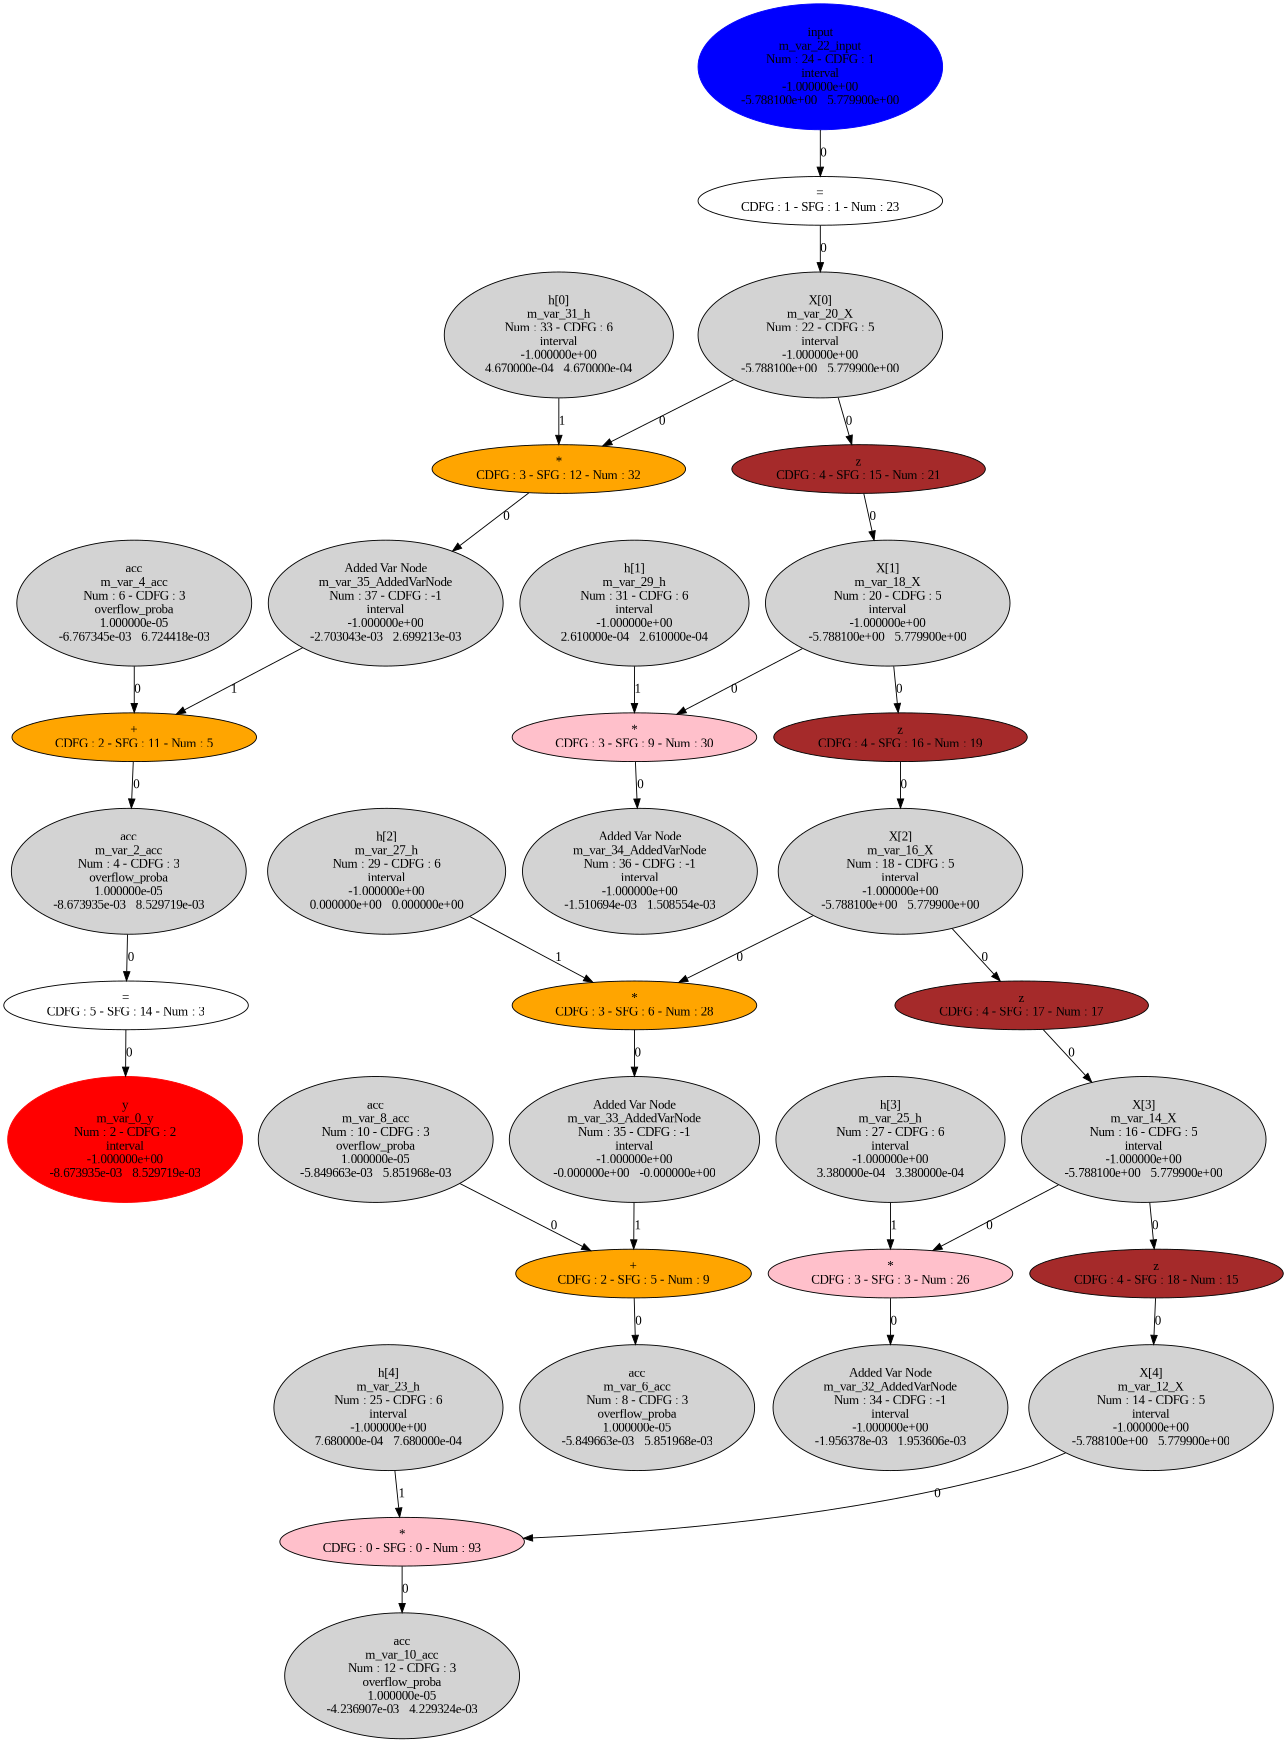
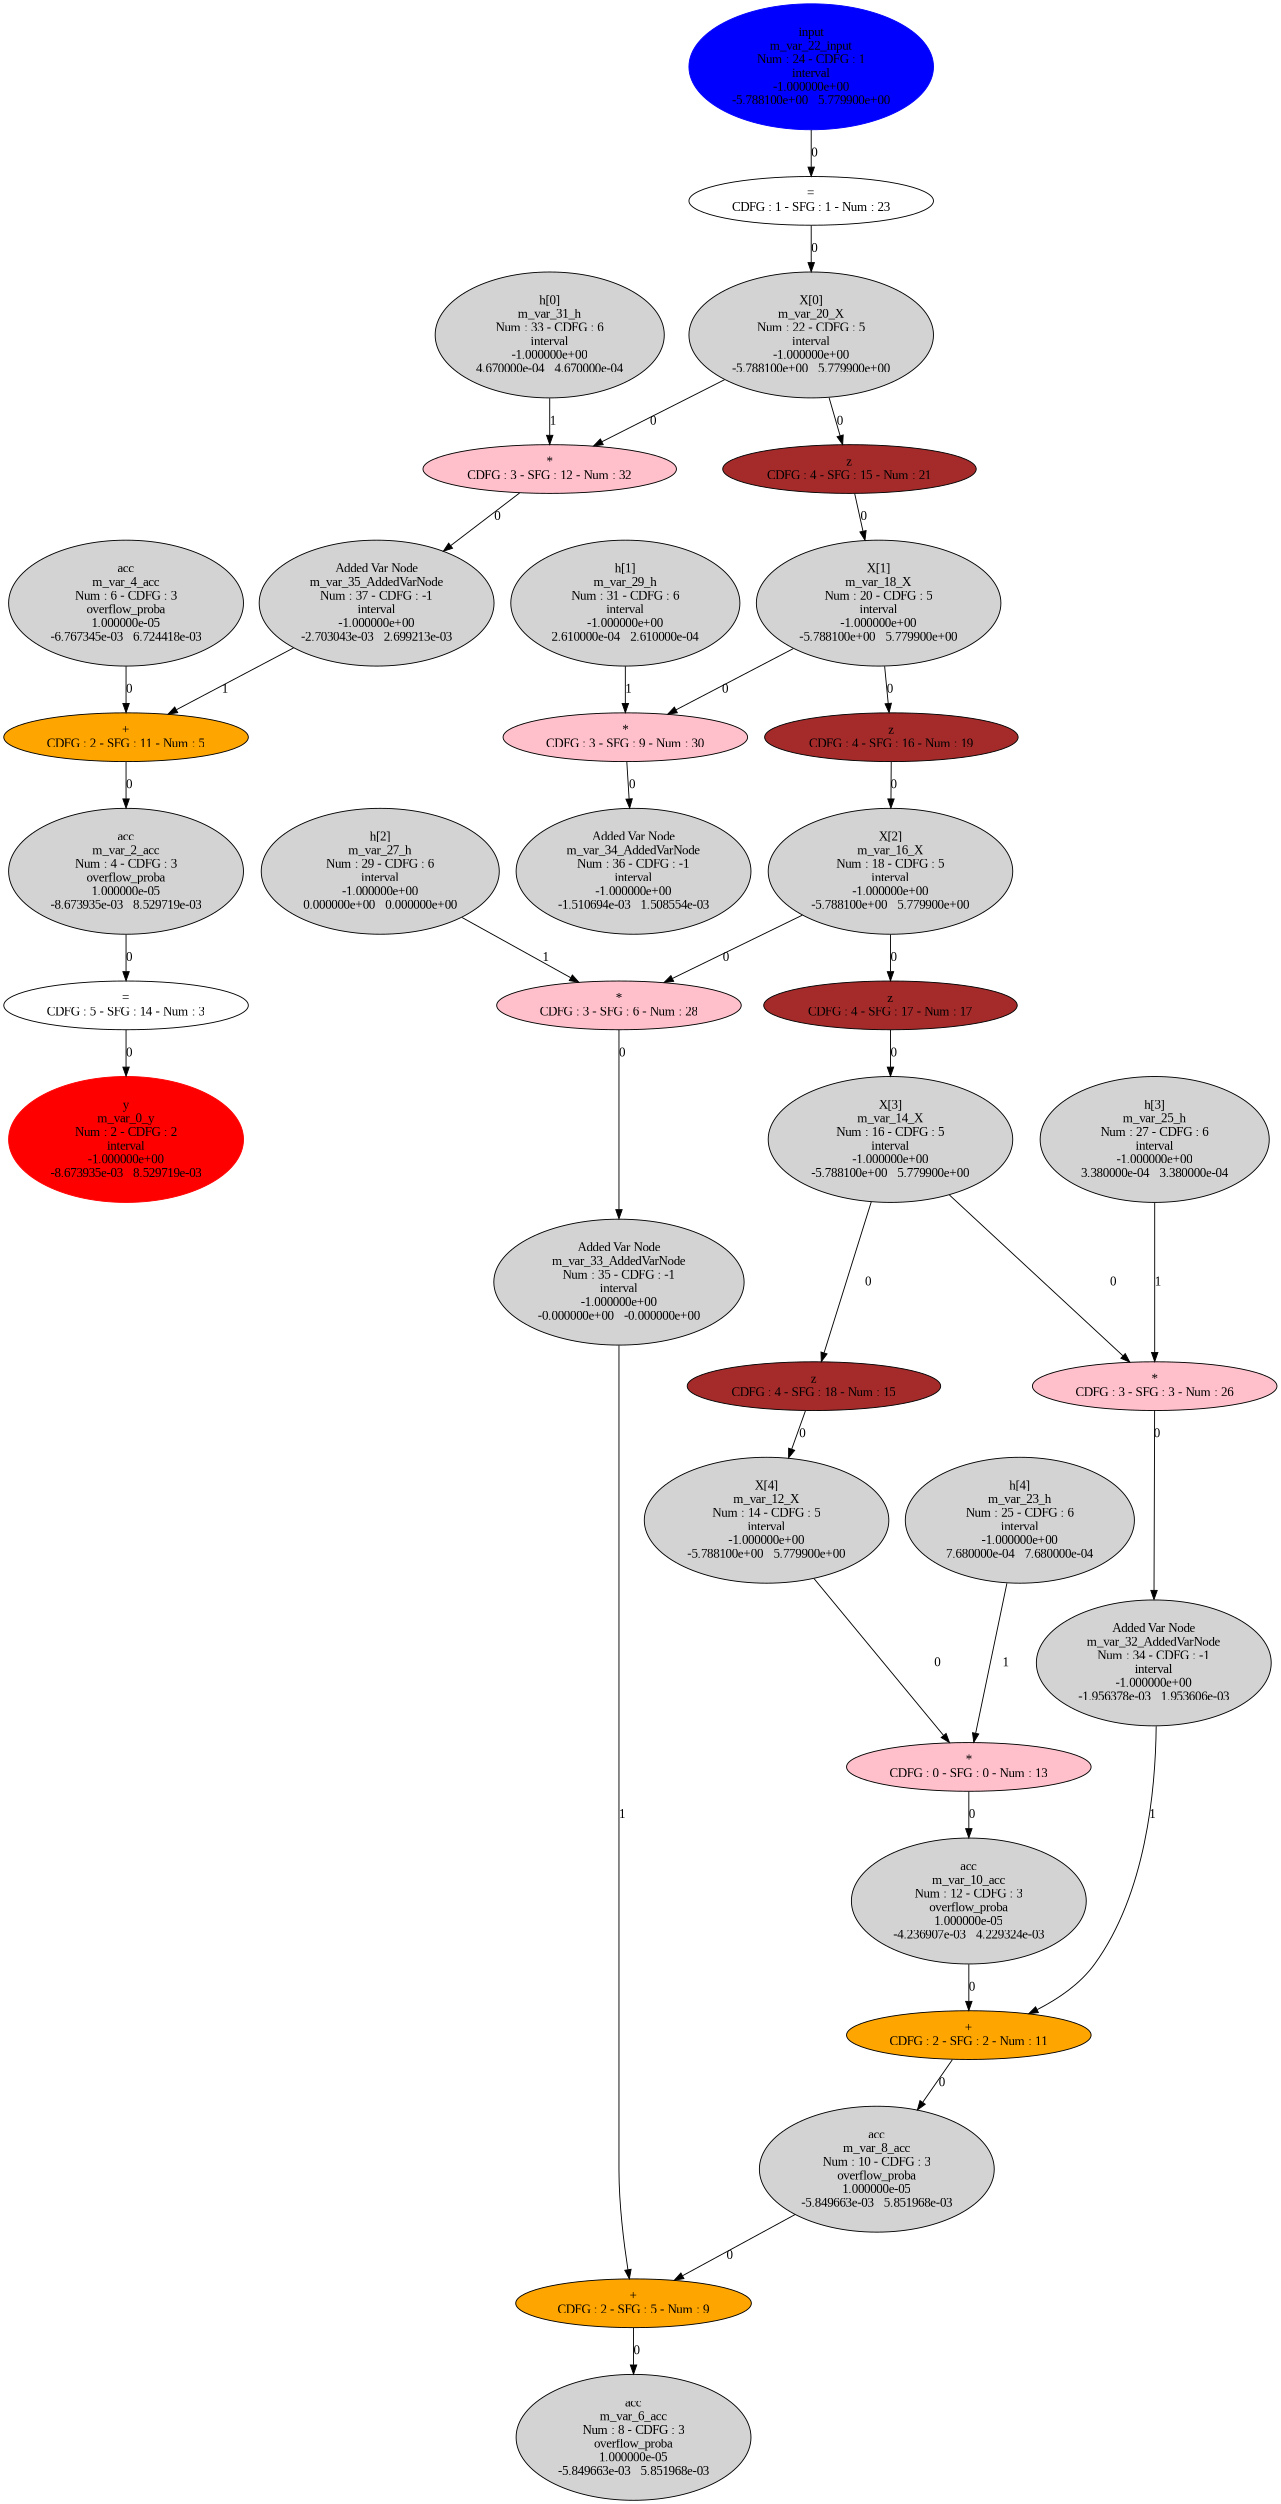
(559, 469) -> (550, 469)
(634, 1005) -> (619, 1005)
(402, 1542) -> (969, 1767)
none -> (969, 2035)
